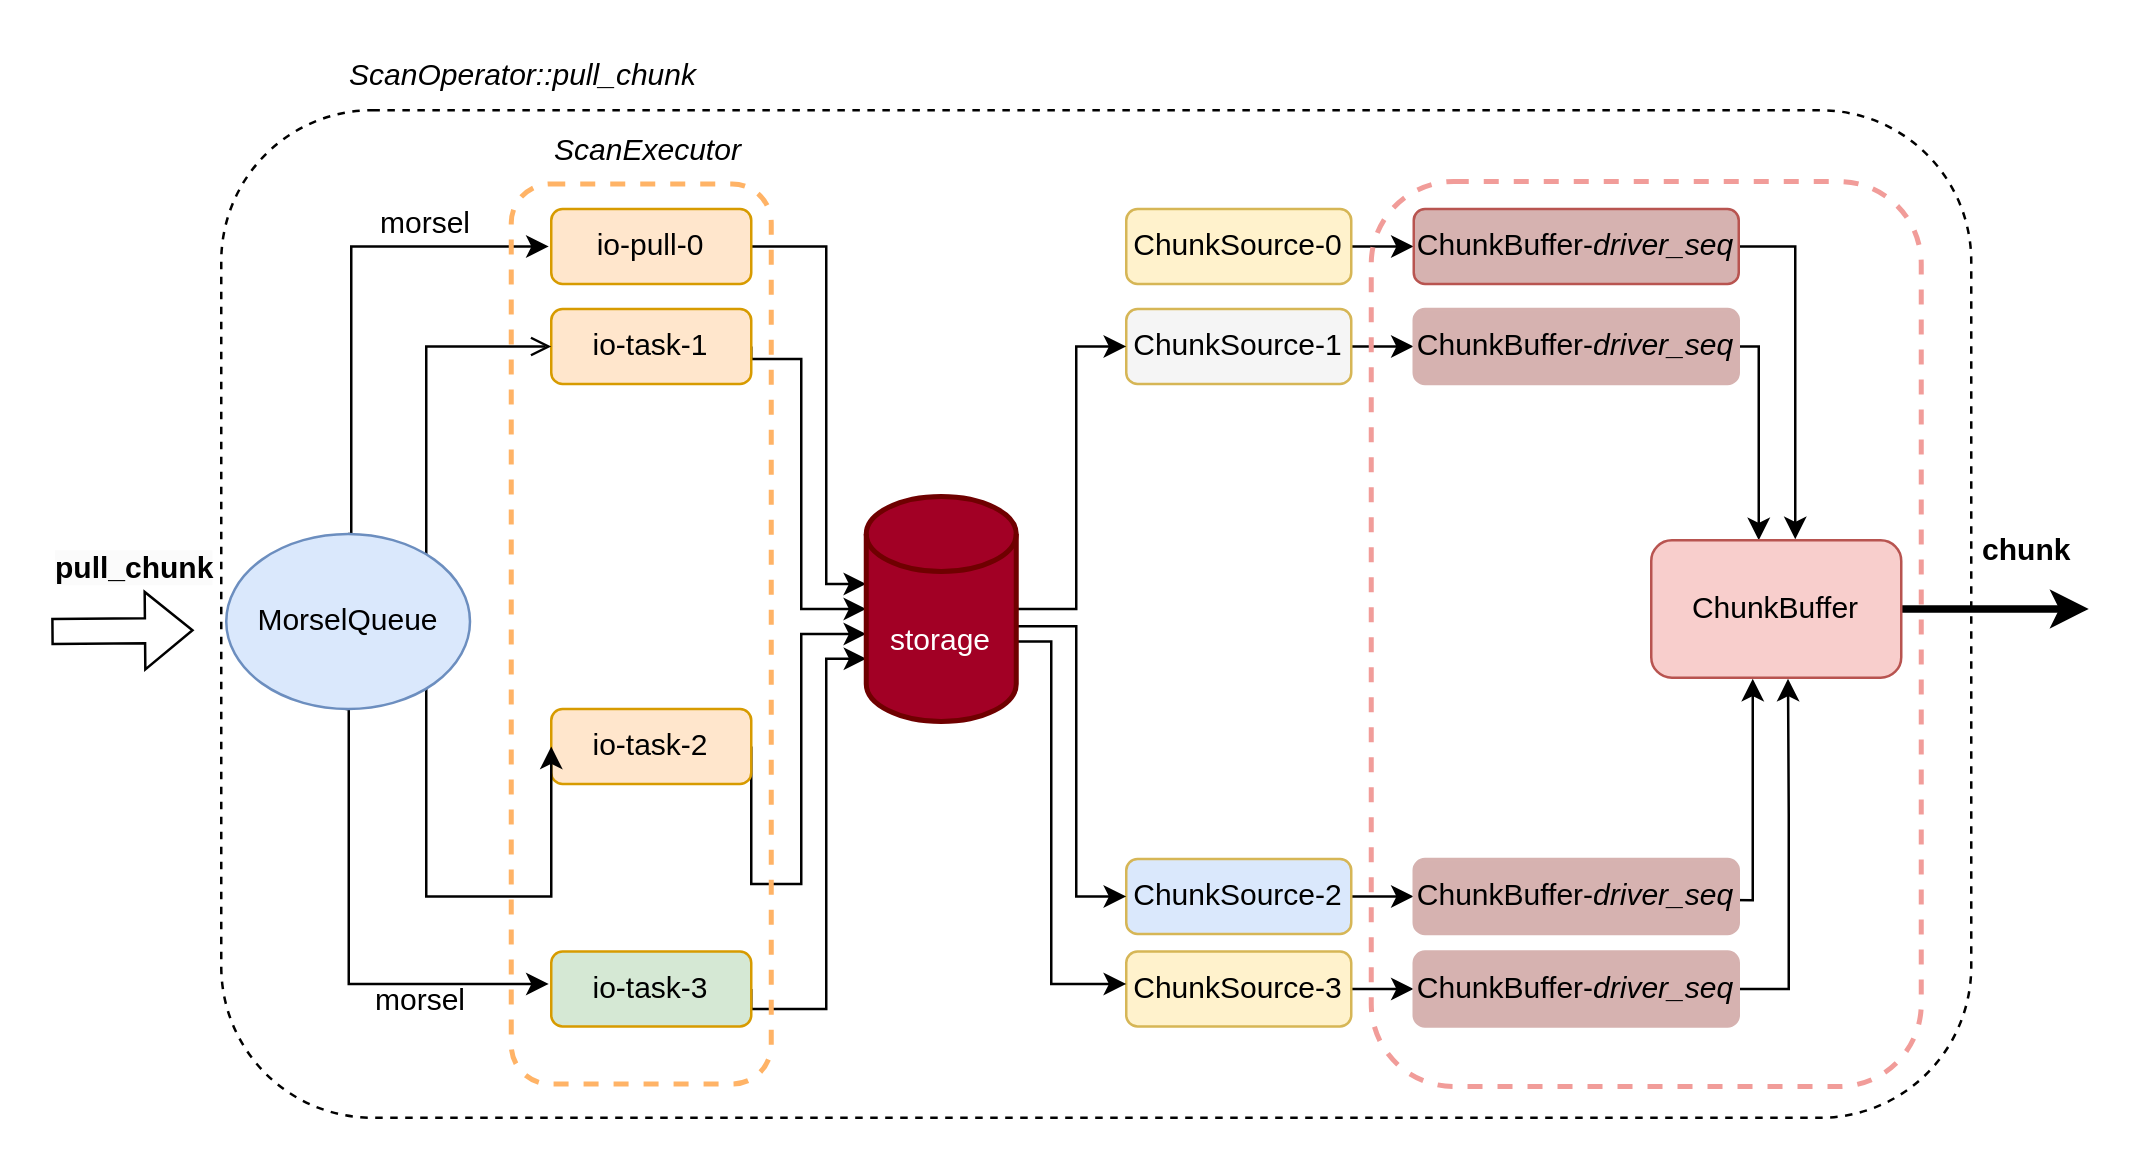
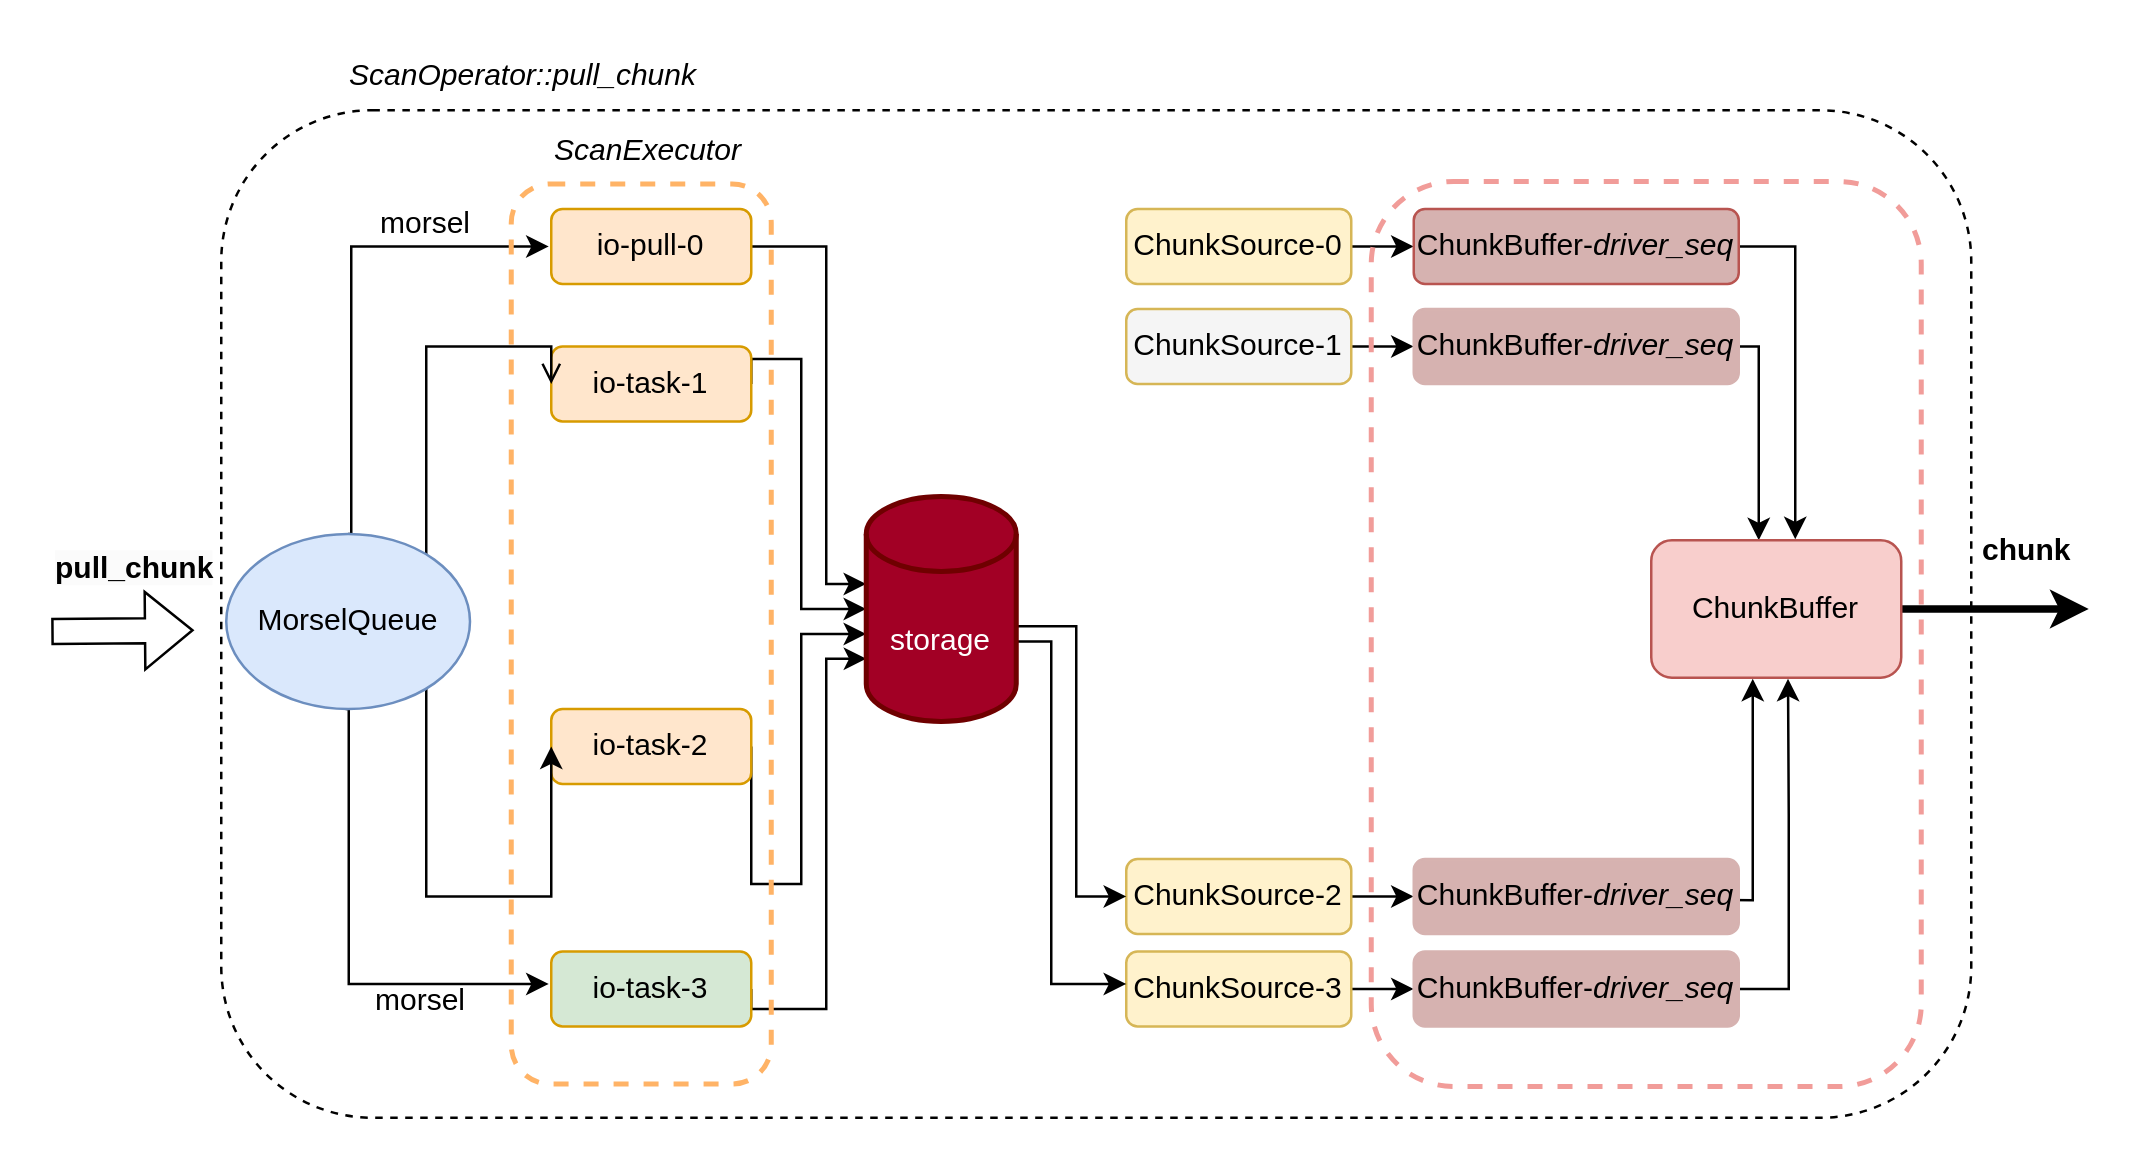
(651, 346) -> (651, 384)
(1076, 491) -> none
(1239, 896) -> (1239, 896)
